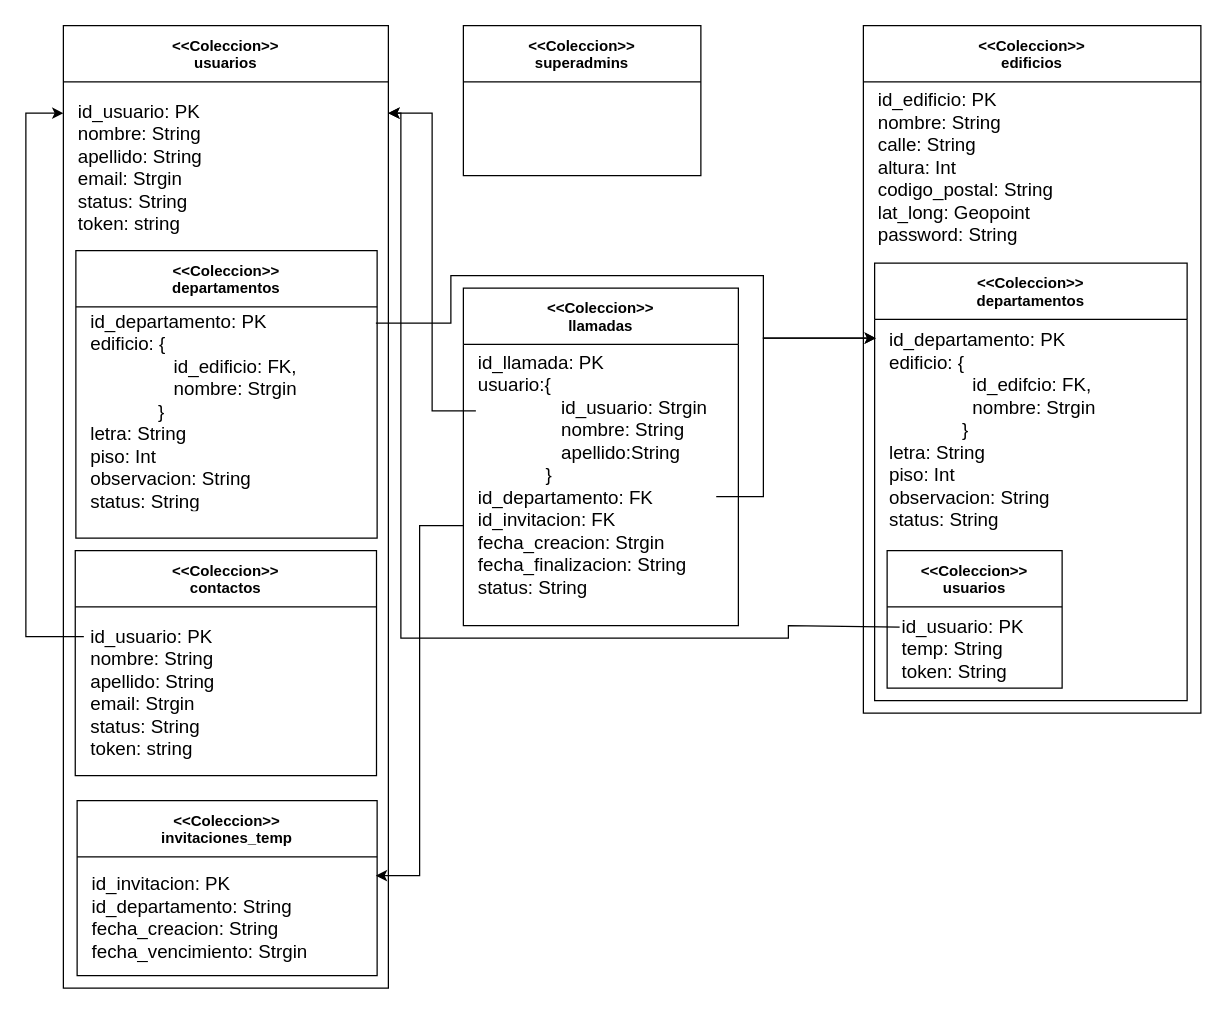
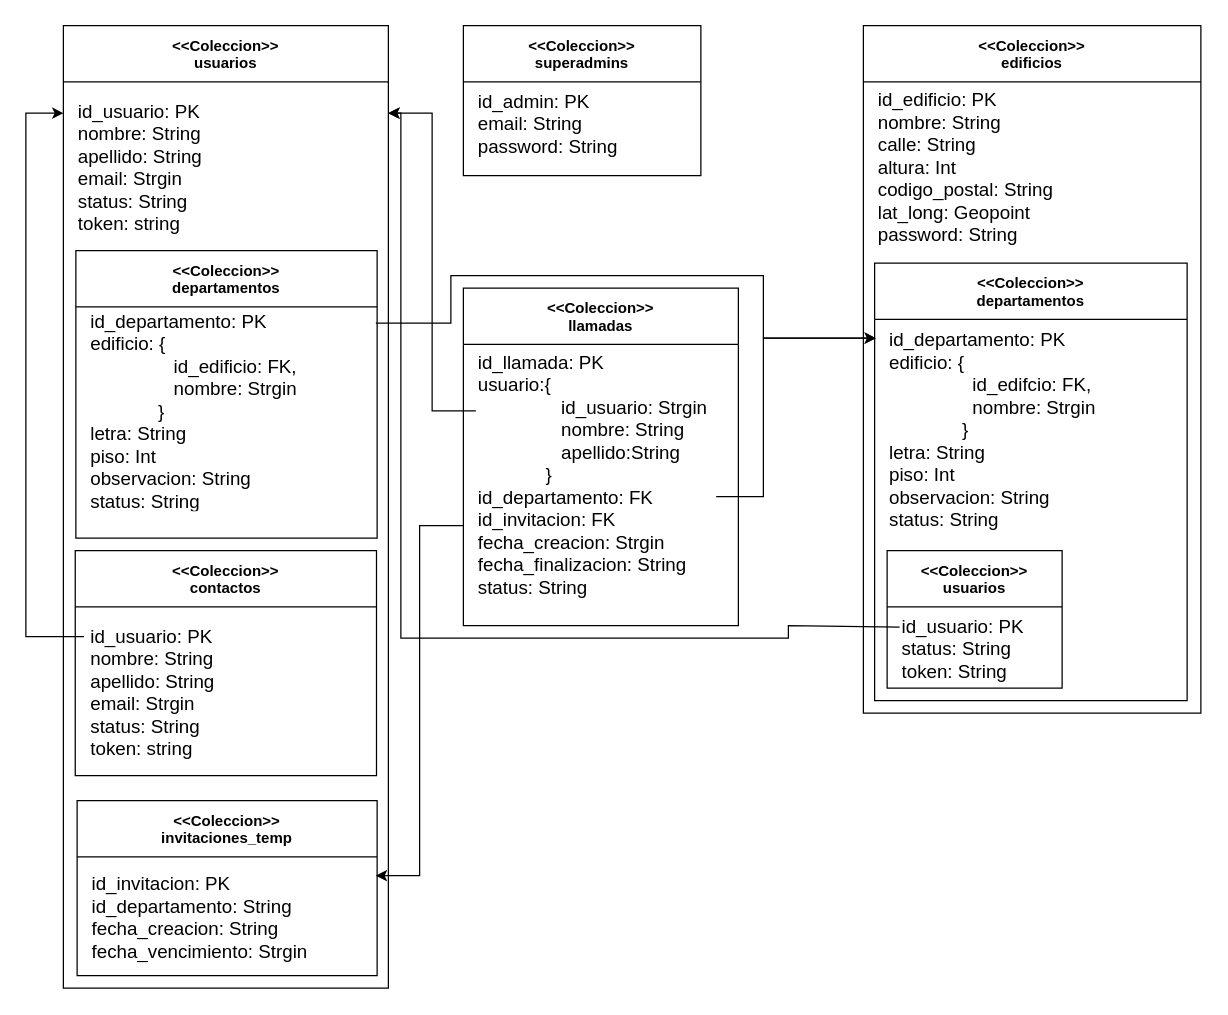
none -> (563, 123)
(953, 648) -> (955, 648)
